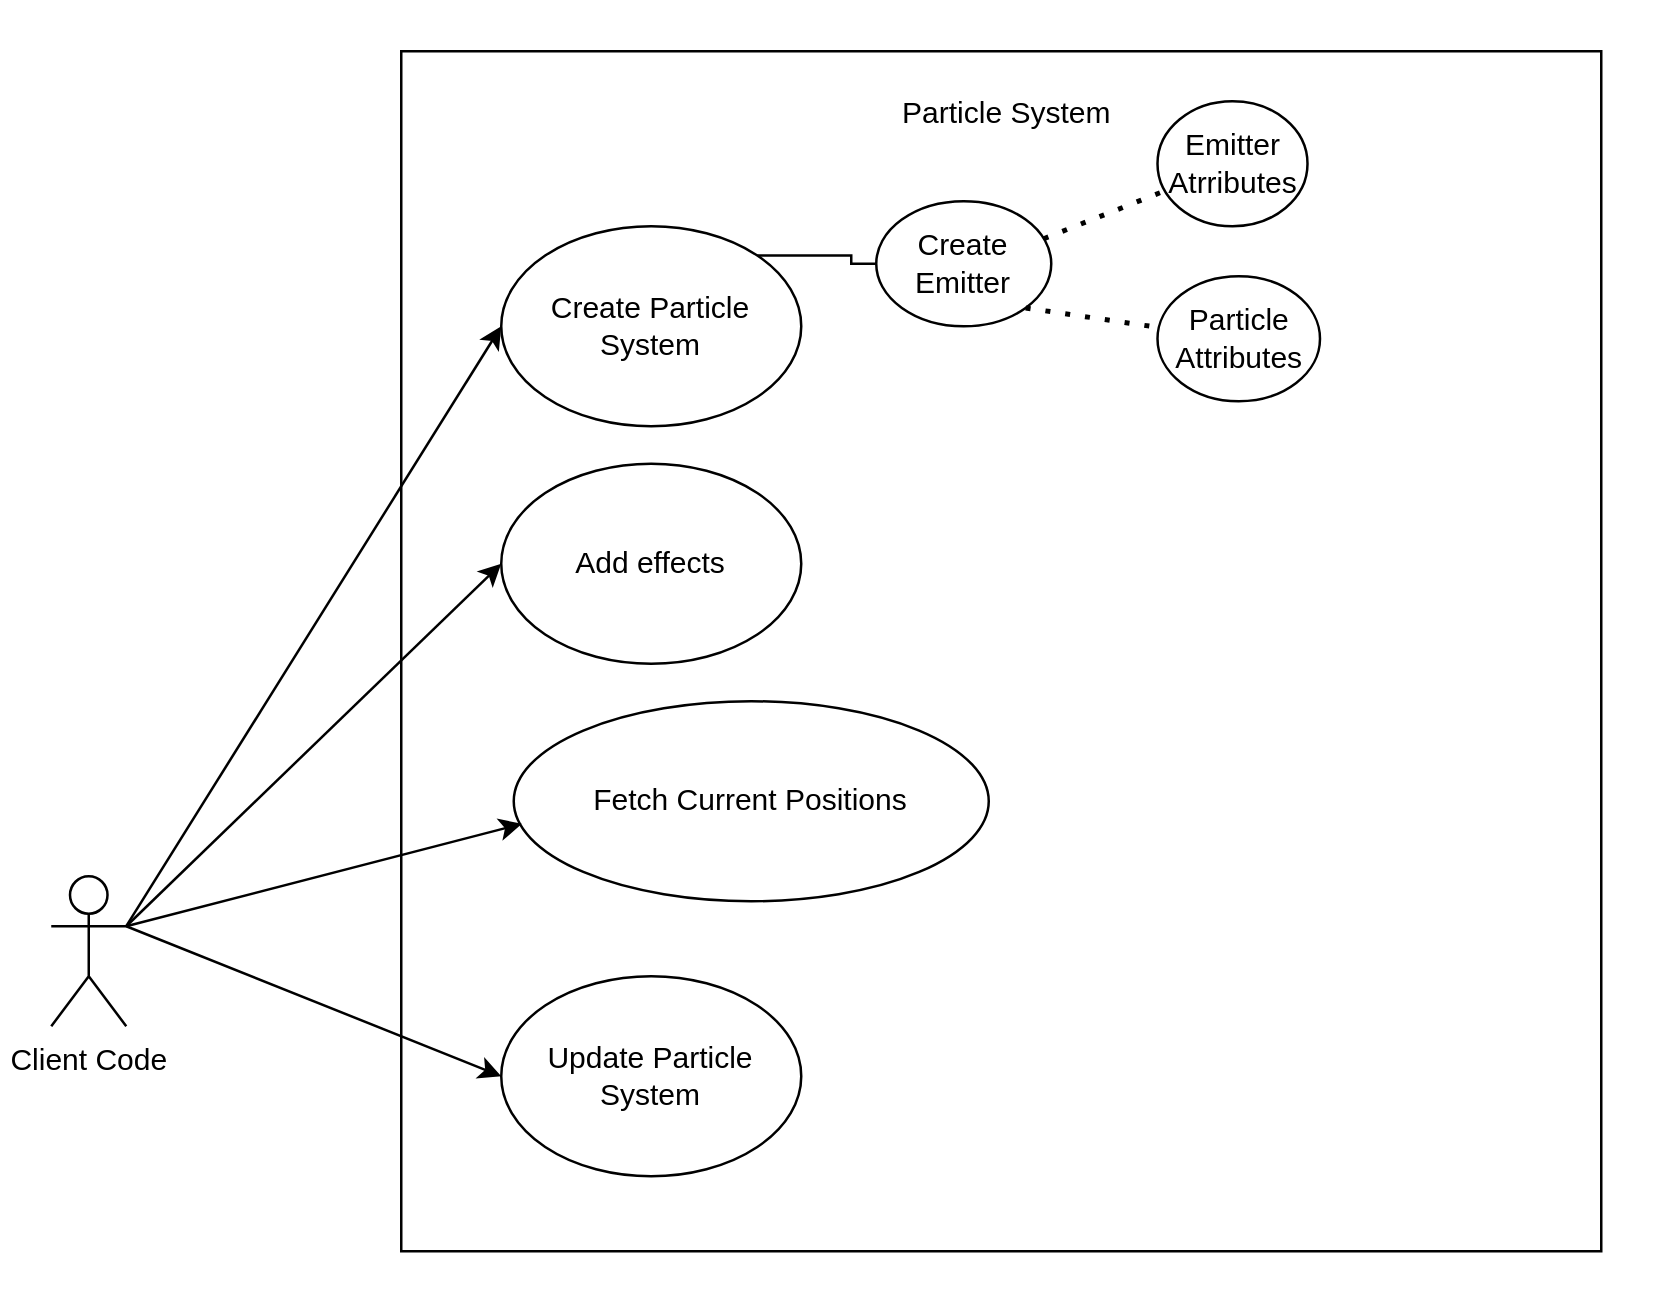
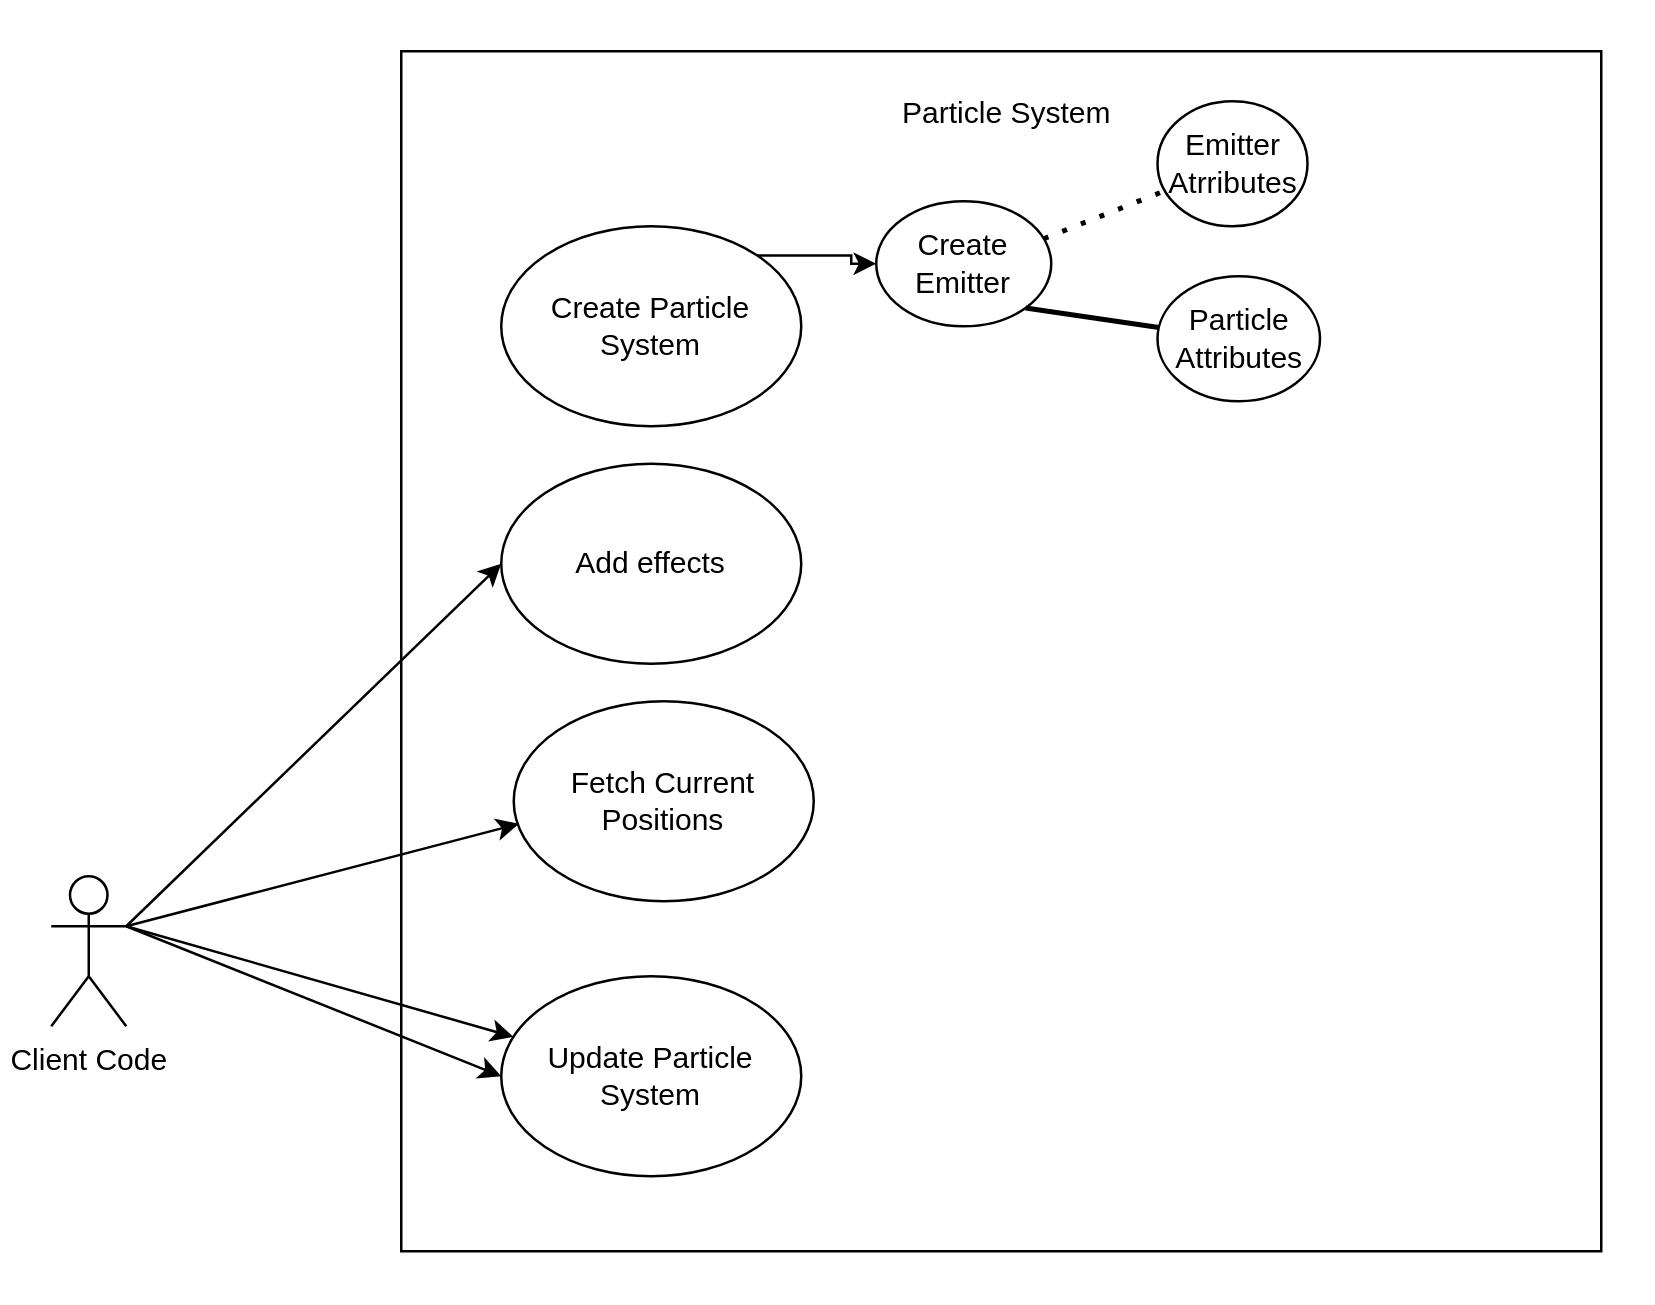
(865, 264) -> (858, 264)
(1093, 318) -> (1093, 318)
(315, 625) -> (327, 983)
(751, 801) -> (664, 801)
